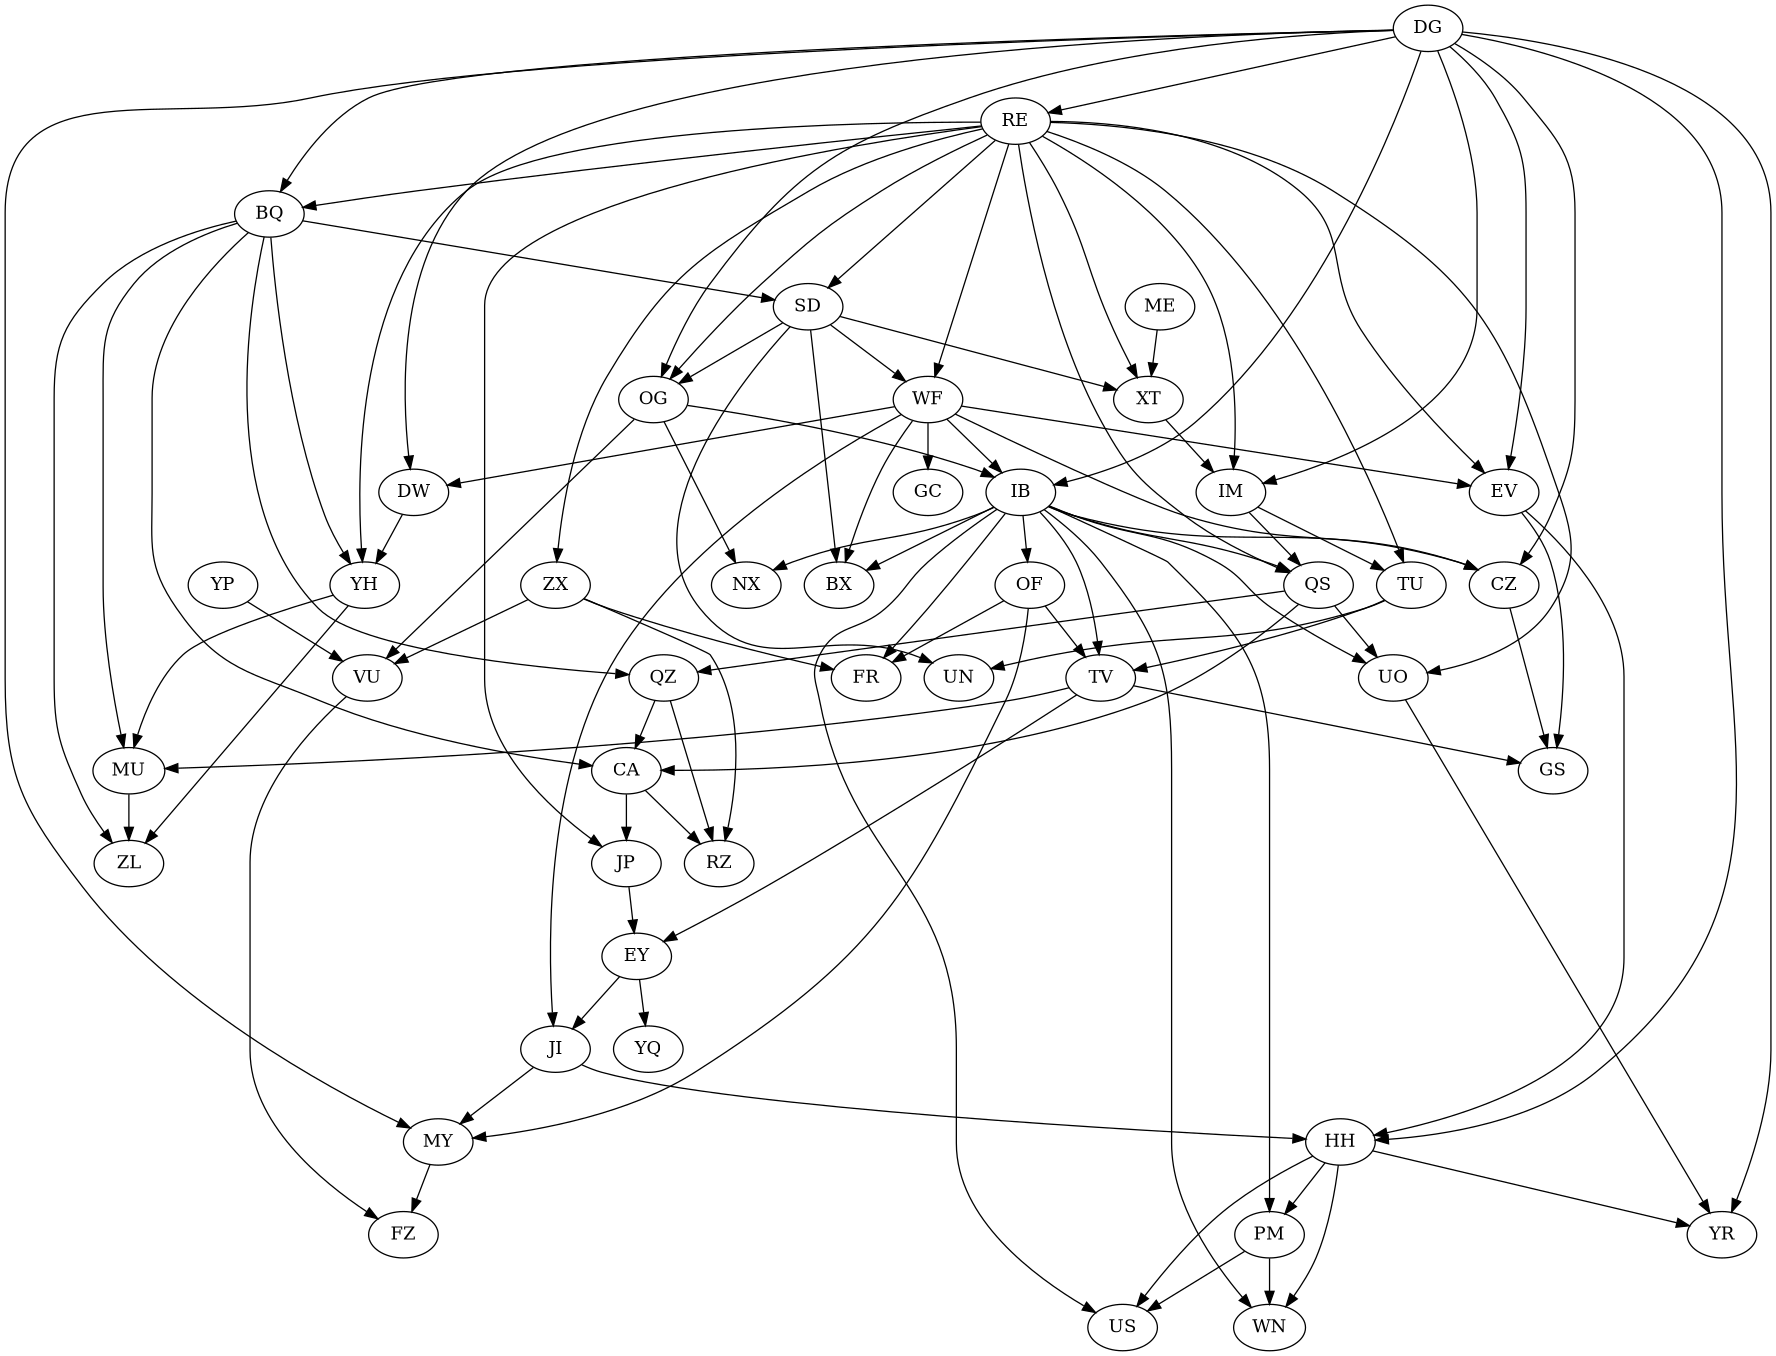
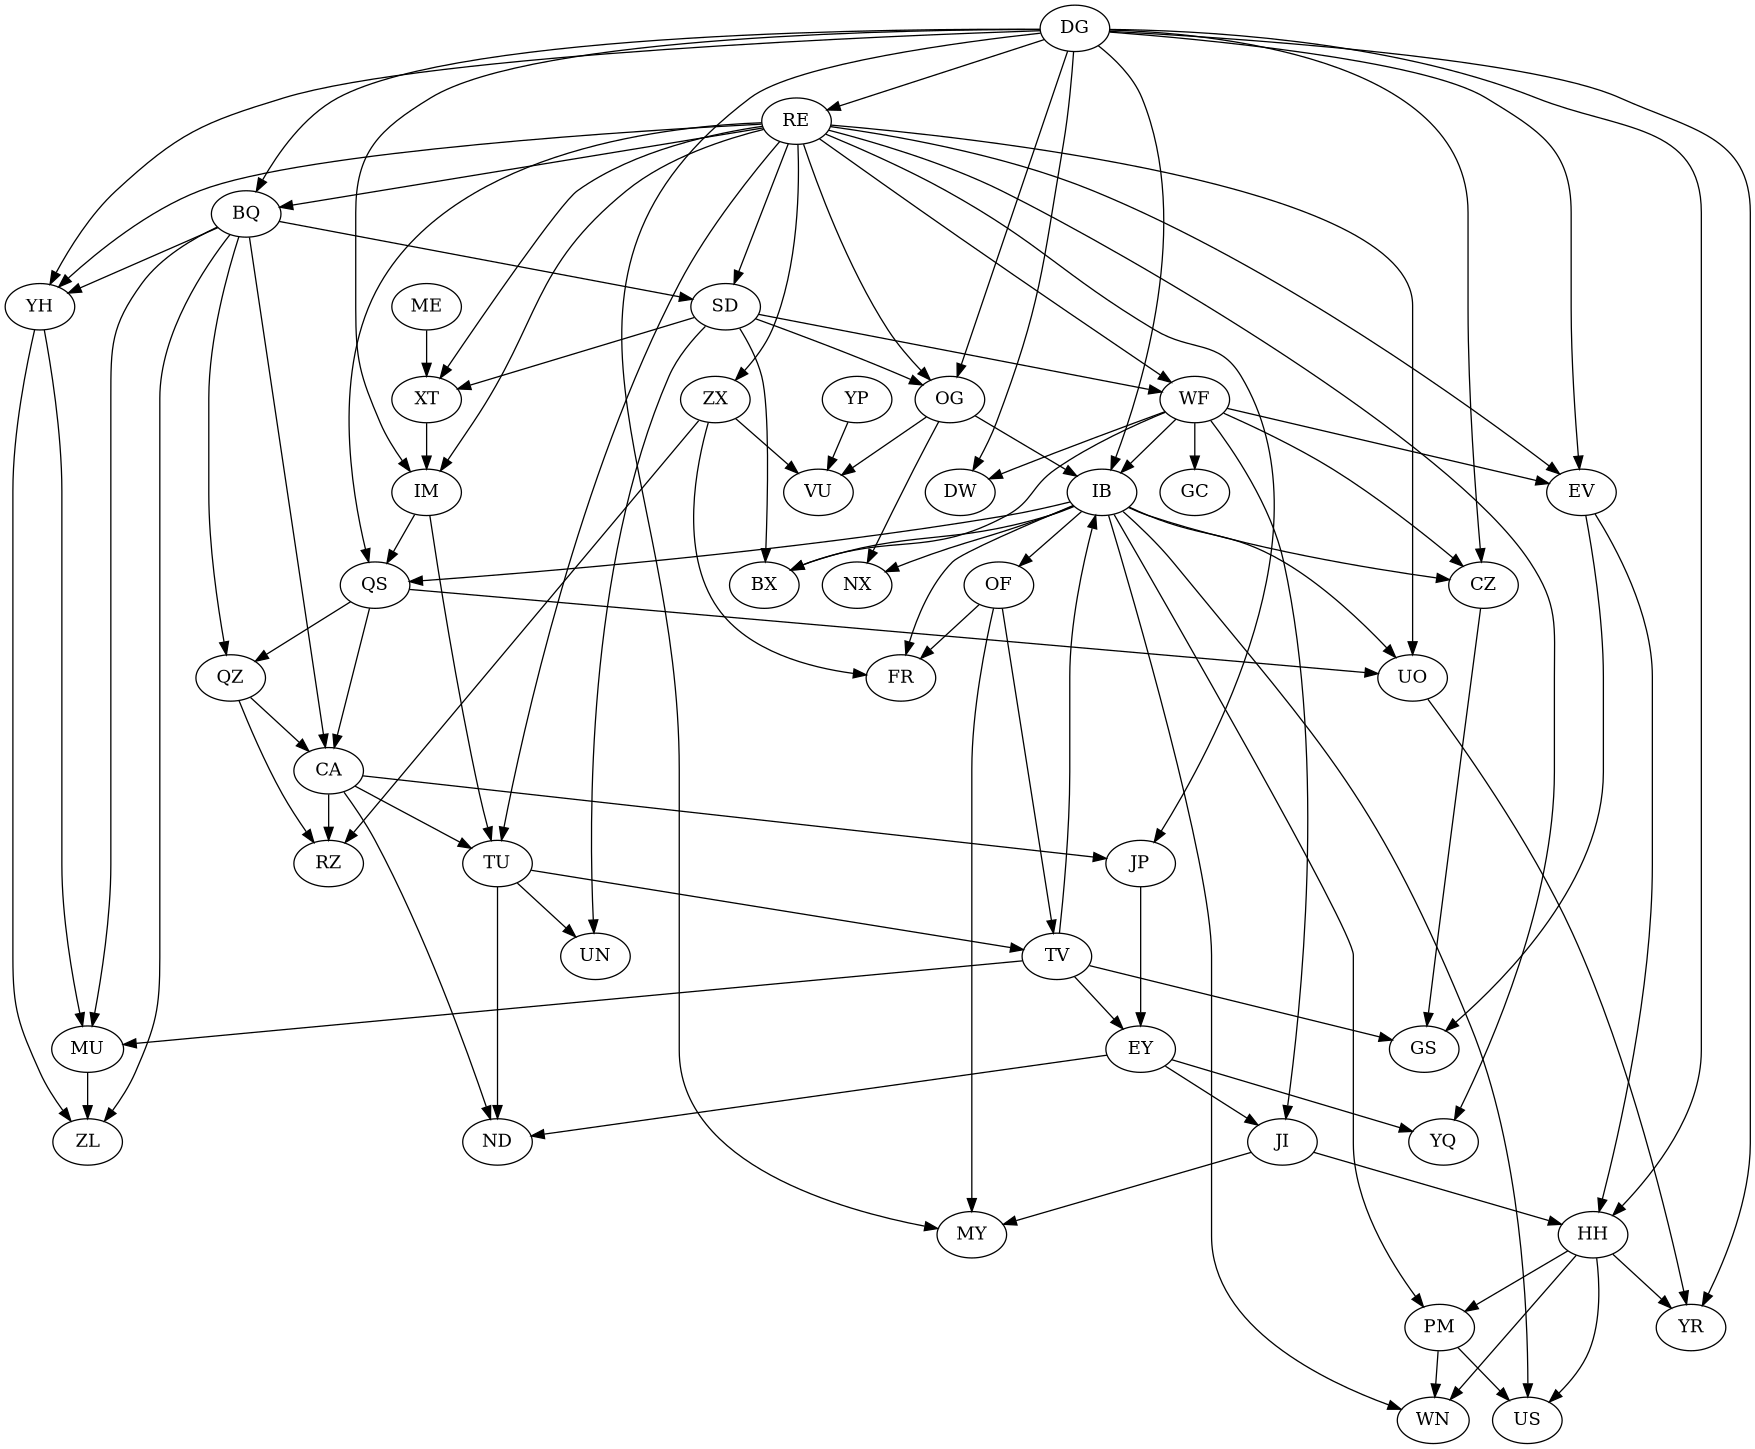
none -> (1437, 467)
(392, 533) -> (356, 82)
(1080, 572) -> (1070, 730)
none -> (407, 814)
none -> (498, 1142)
(403, 1235) -> none
